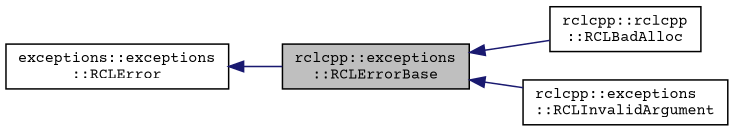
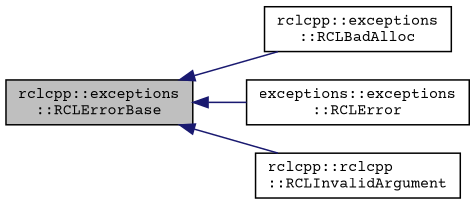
(625, 29) -> (358, 29)
(263, 67) -> (227, 102)
(625, 102) -> (358, 176)
